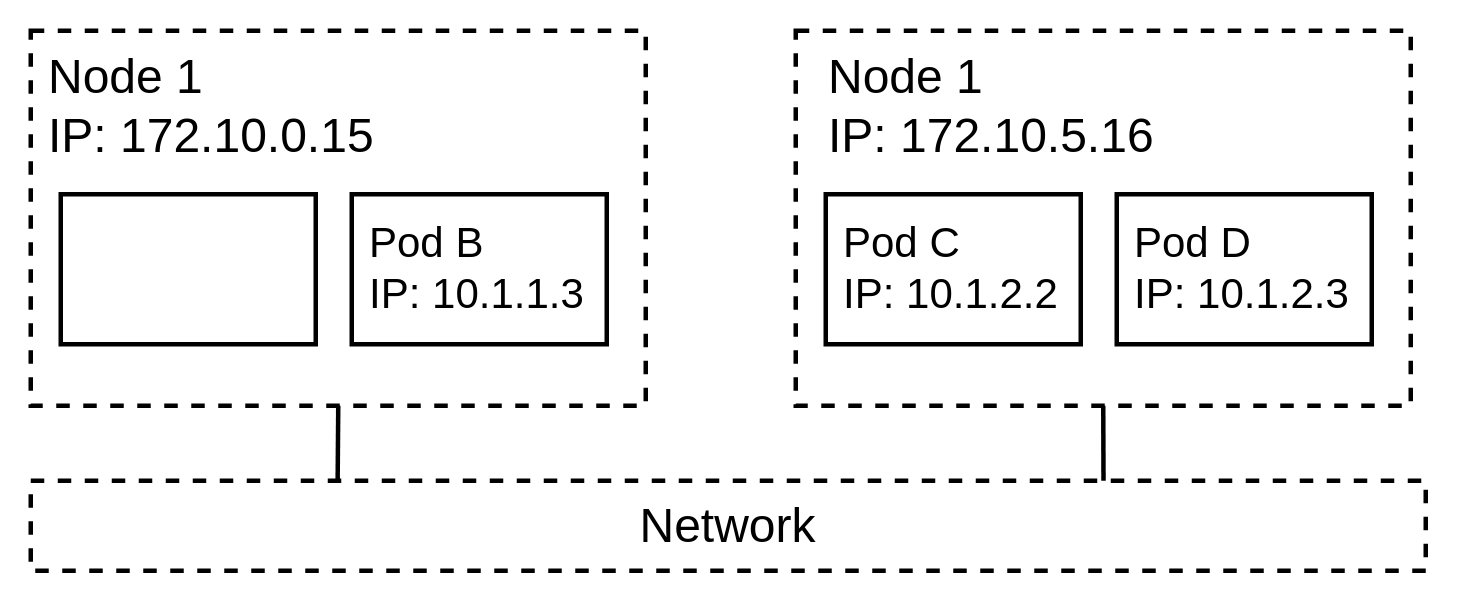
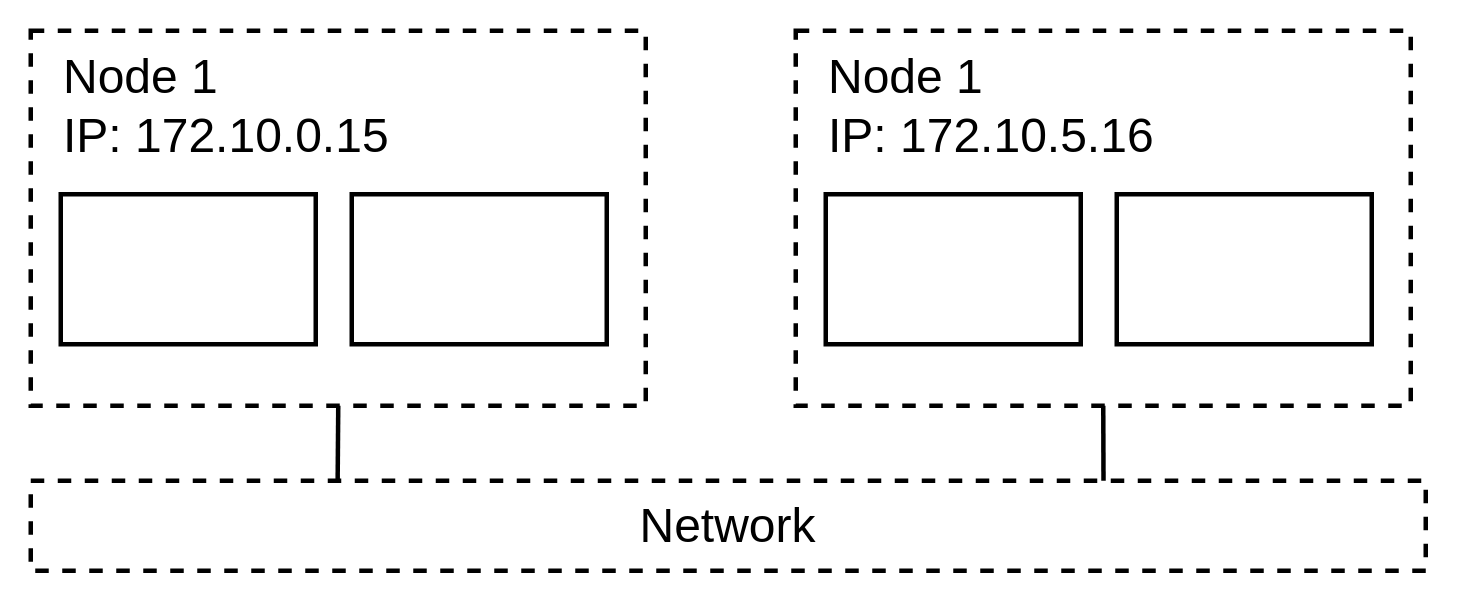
(226, 106) -> (241, 106)
(479, 268) -> none
(953, 268) -> none
(1244, 268) -> none
